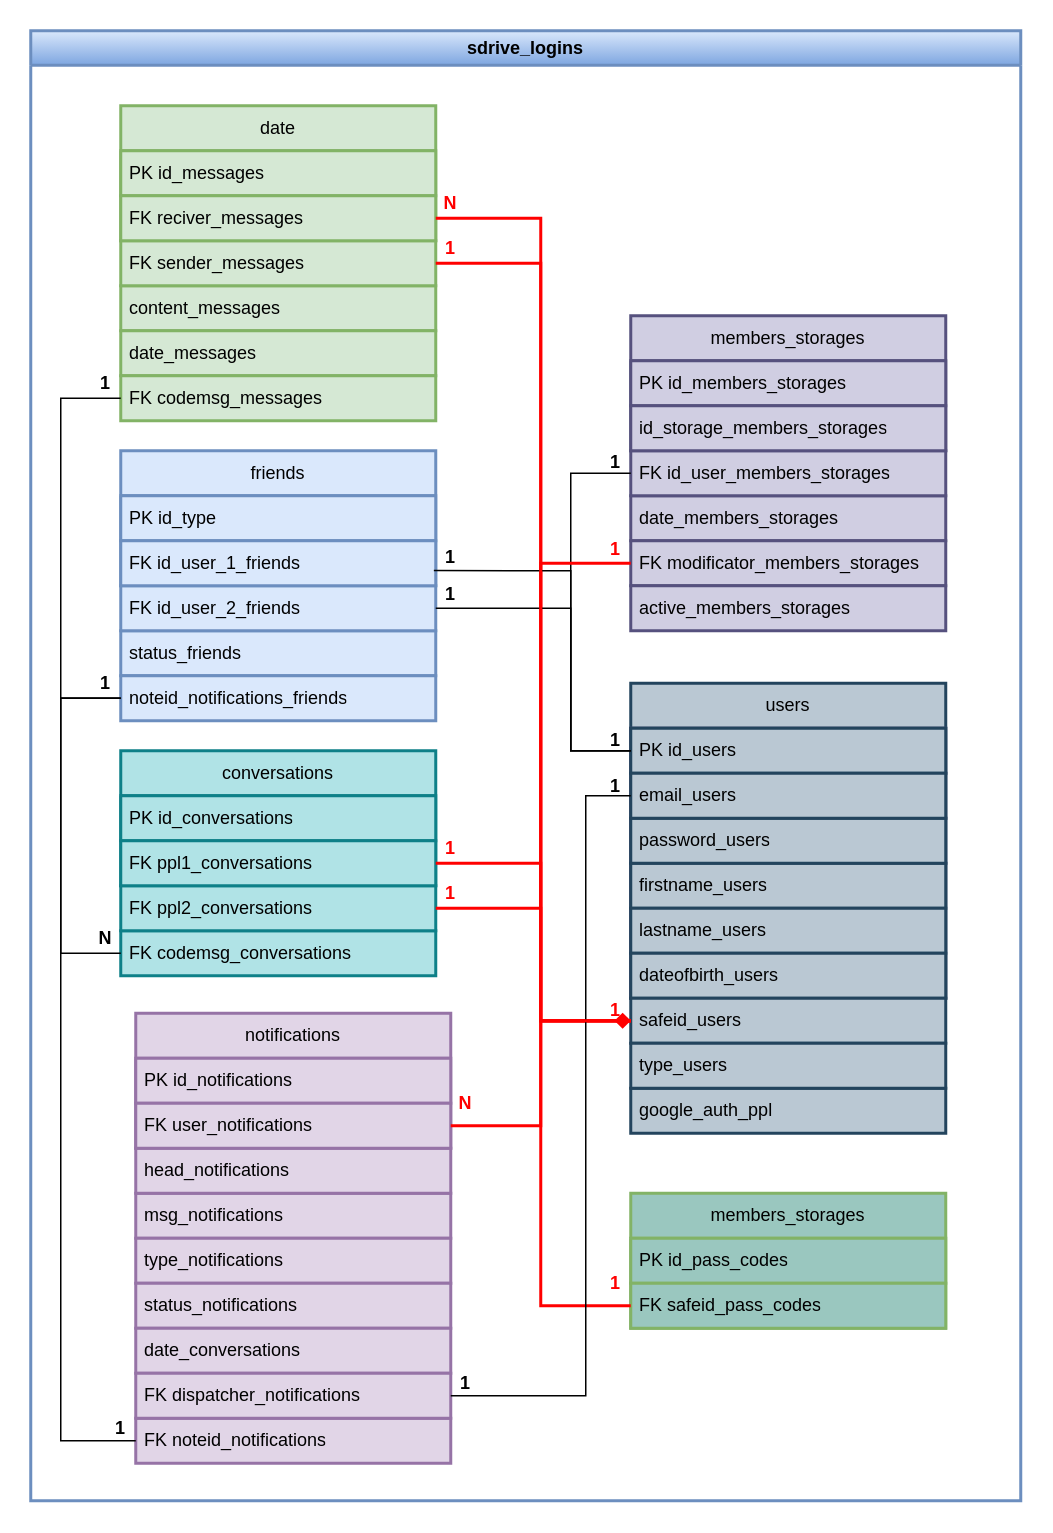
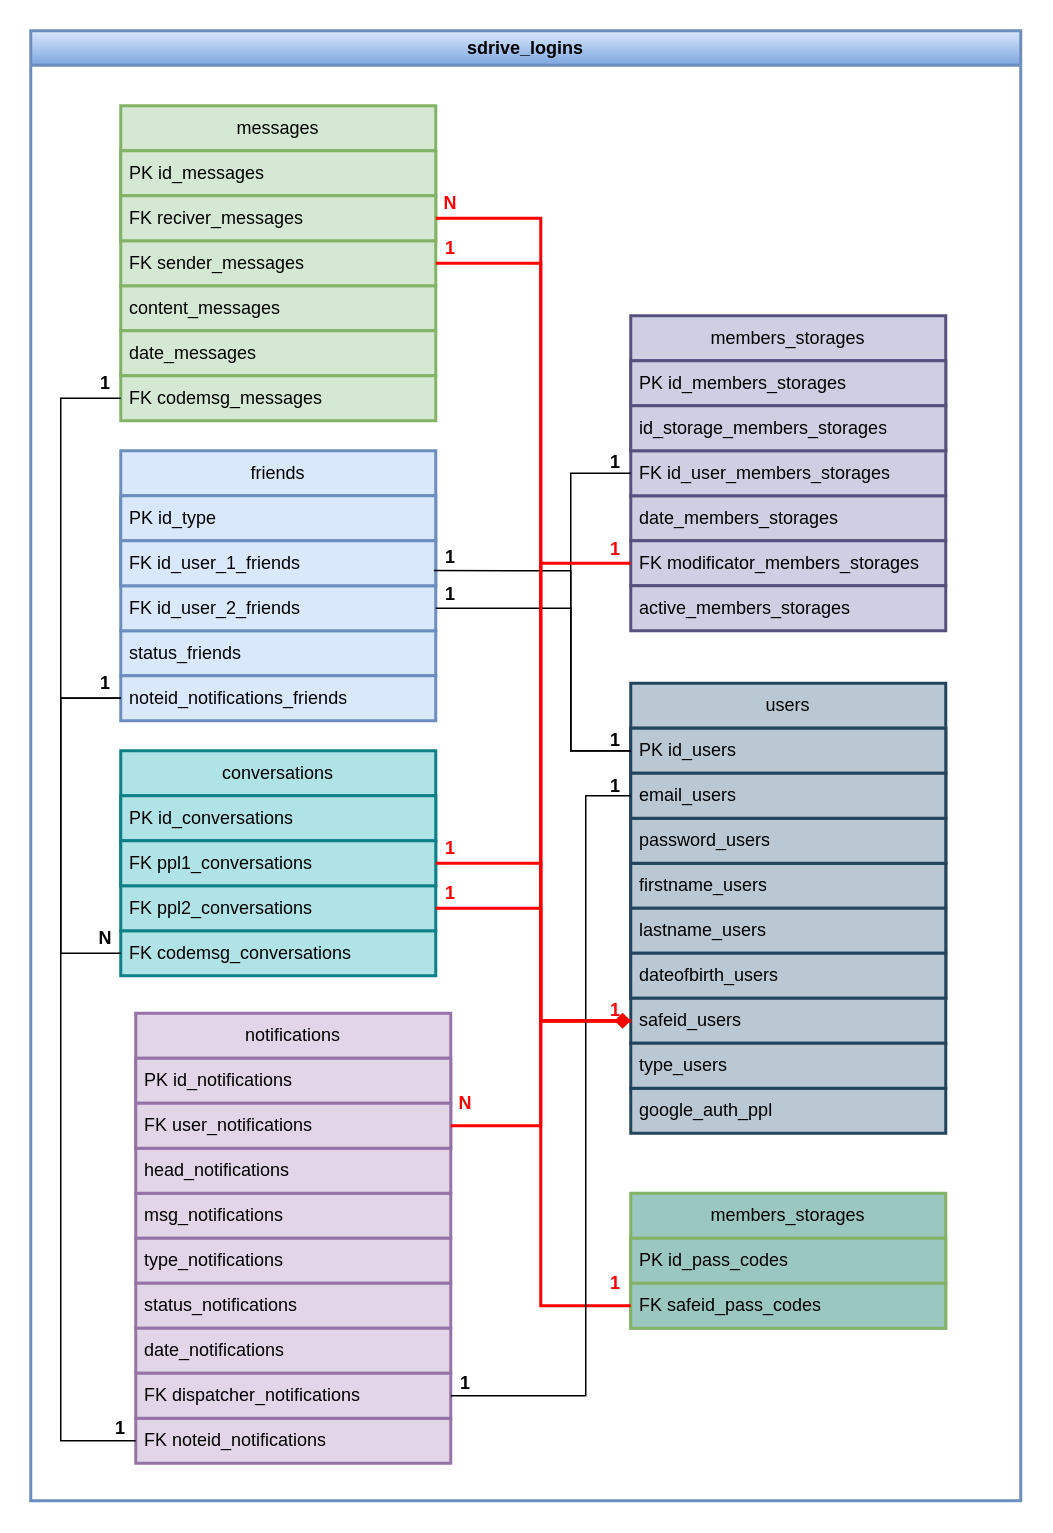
(278, 128) -> (278, 128)
(233, 1351) -> (228, 1351)
